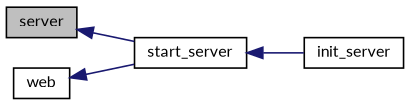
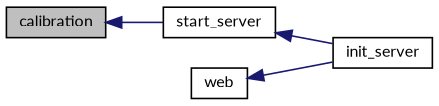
(42, 22) -> (56, 22)
(110, 69) -> (298, 69)
